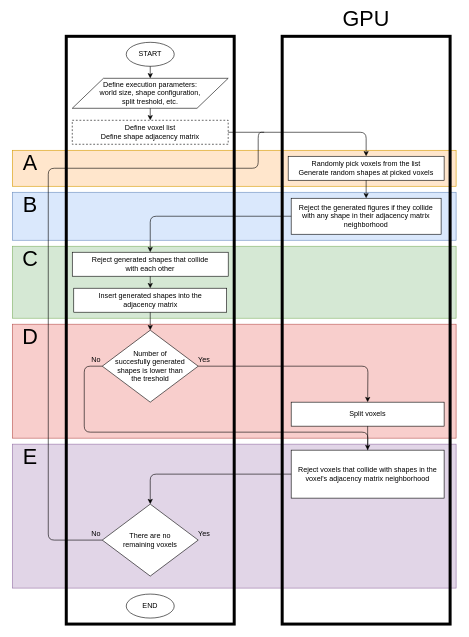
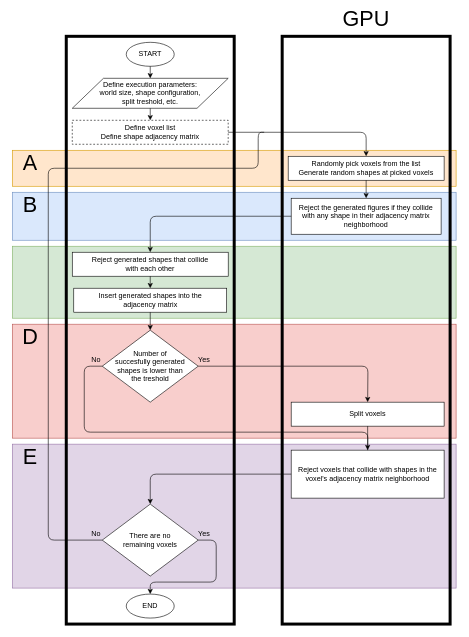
(30, 258) -> none
none -> (150, 588)
